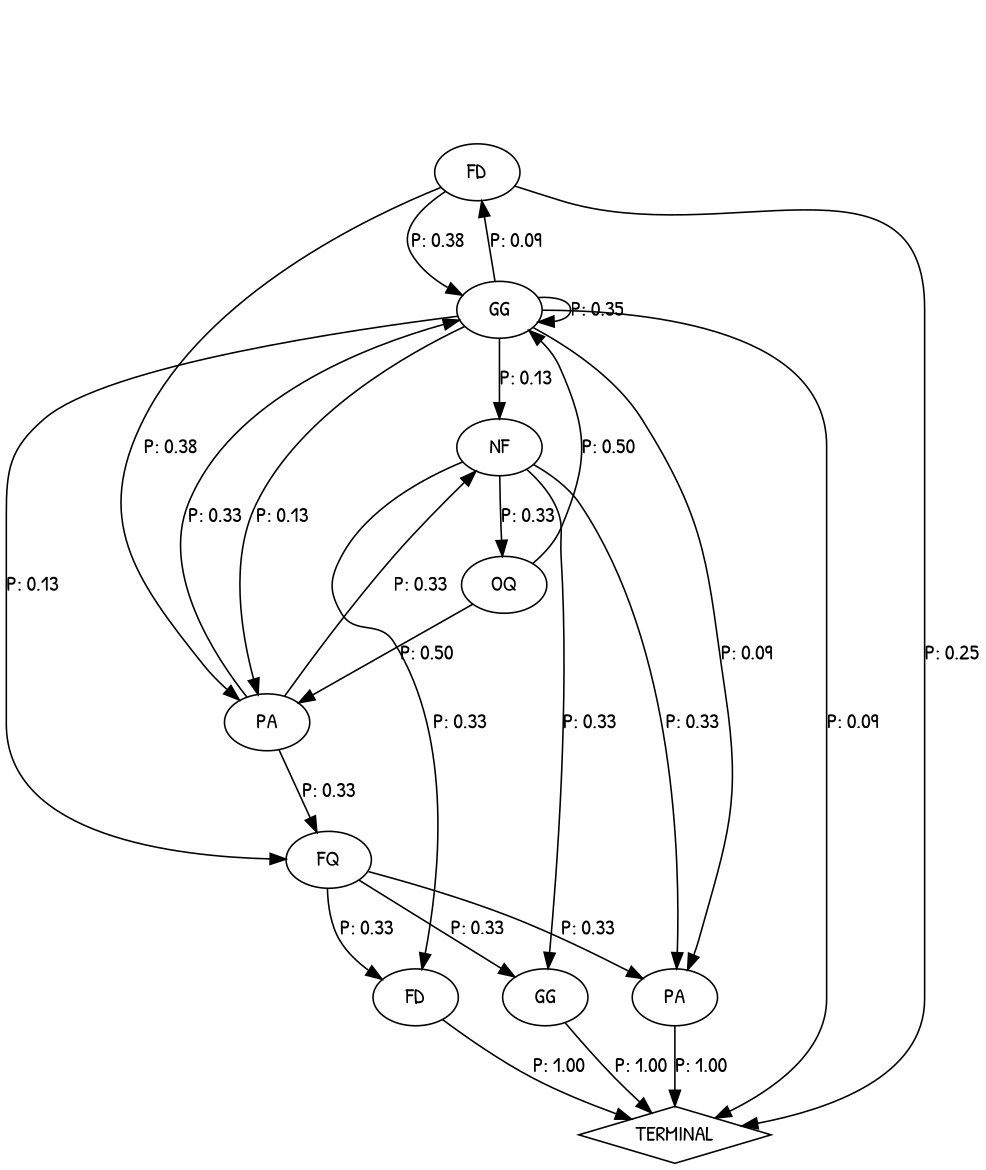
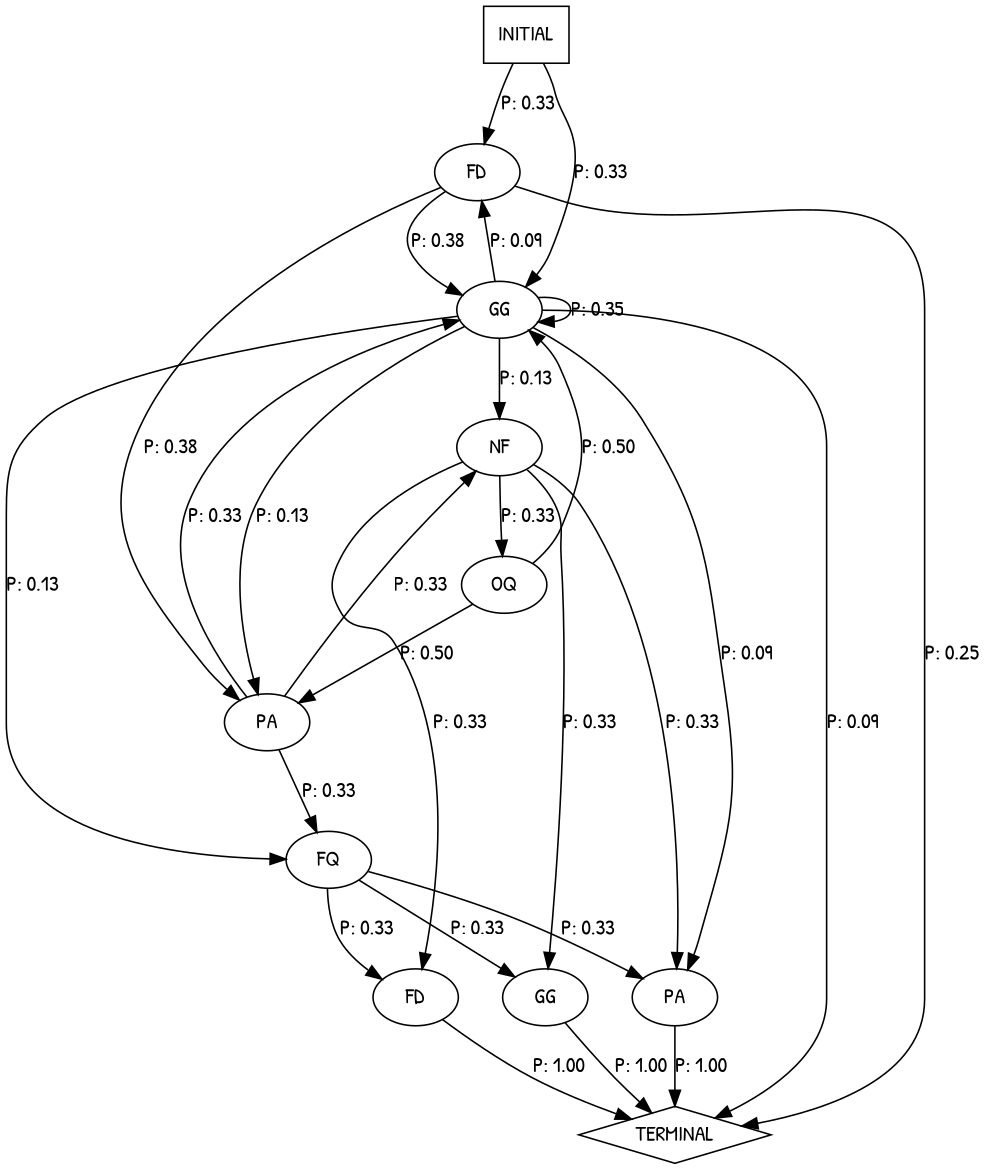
none -> (526, 35)
